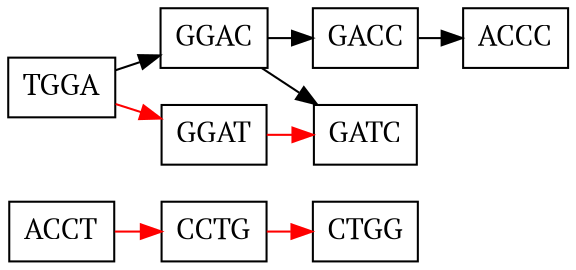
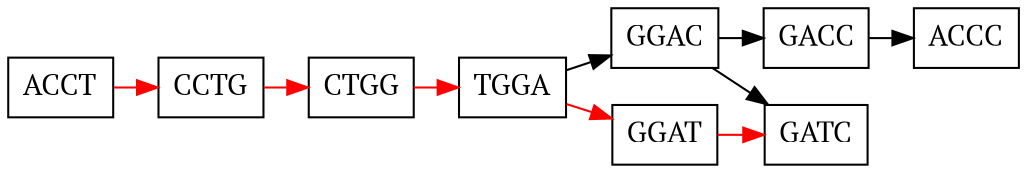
none -> (426, 87)
